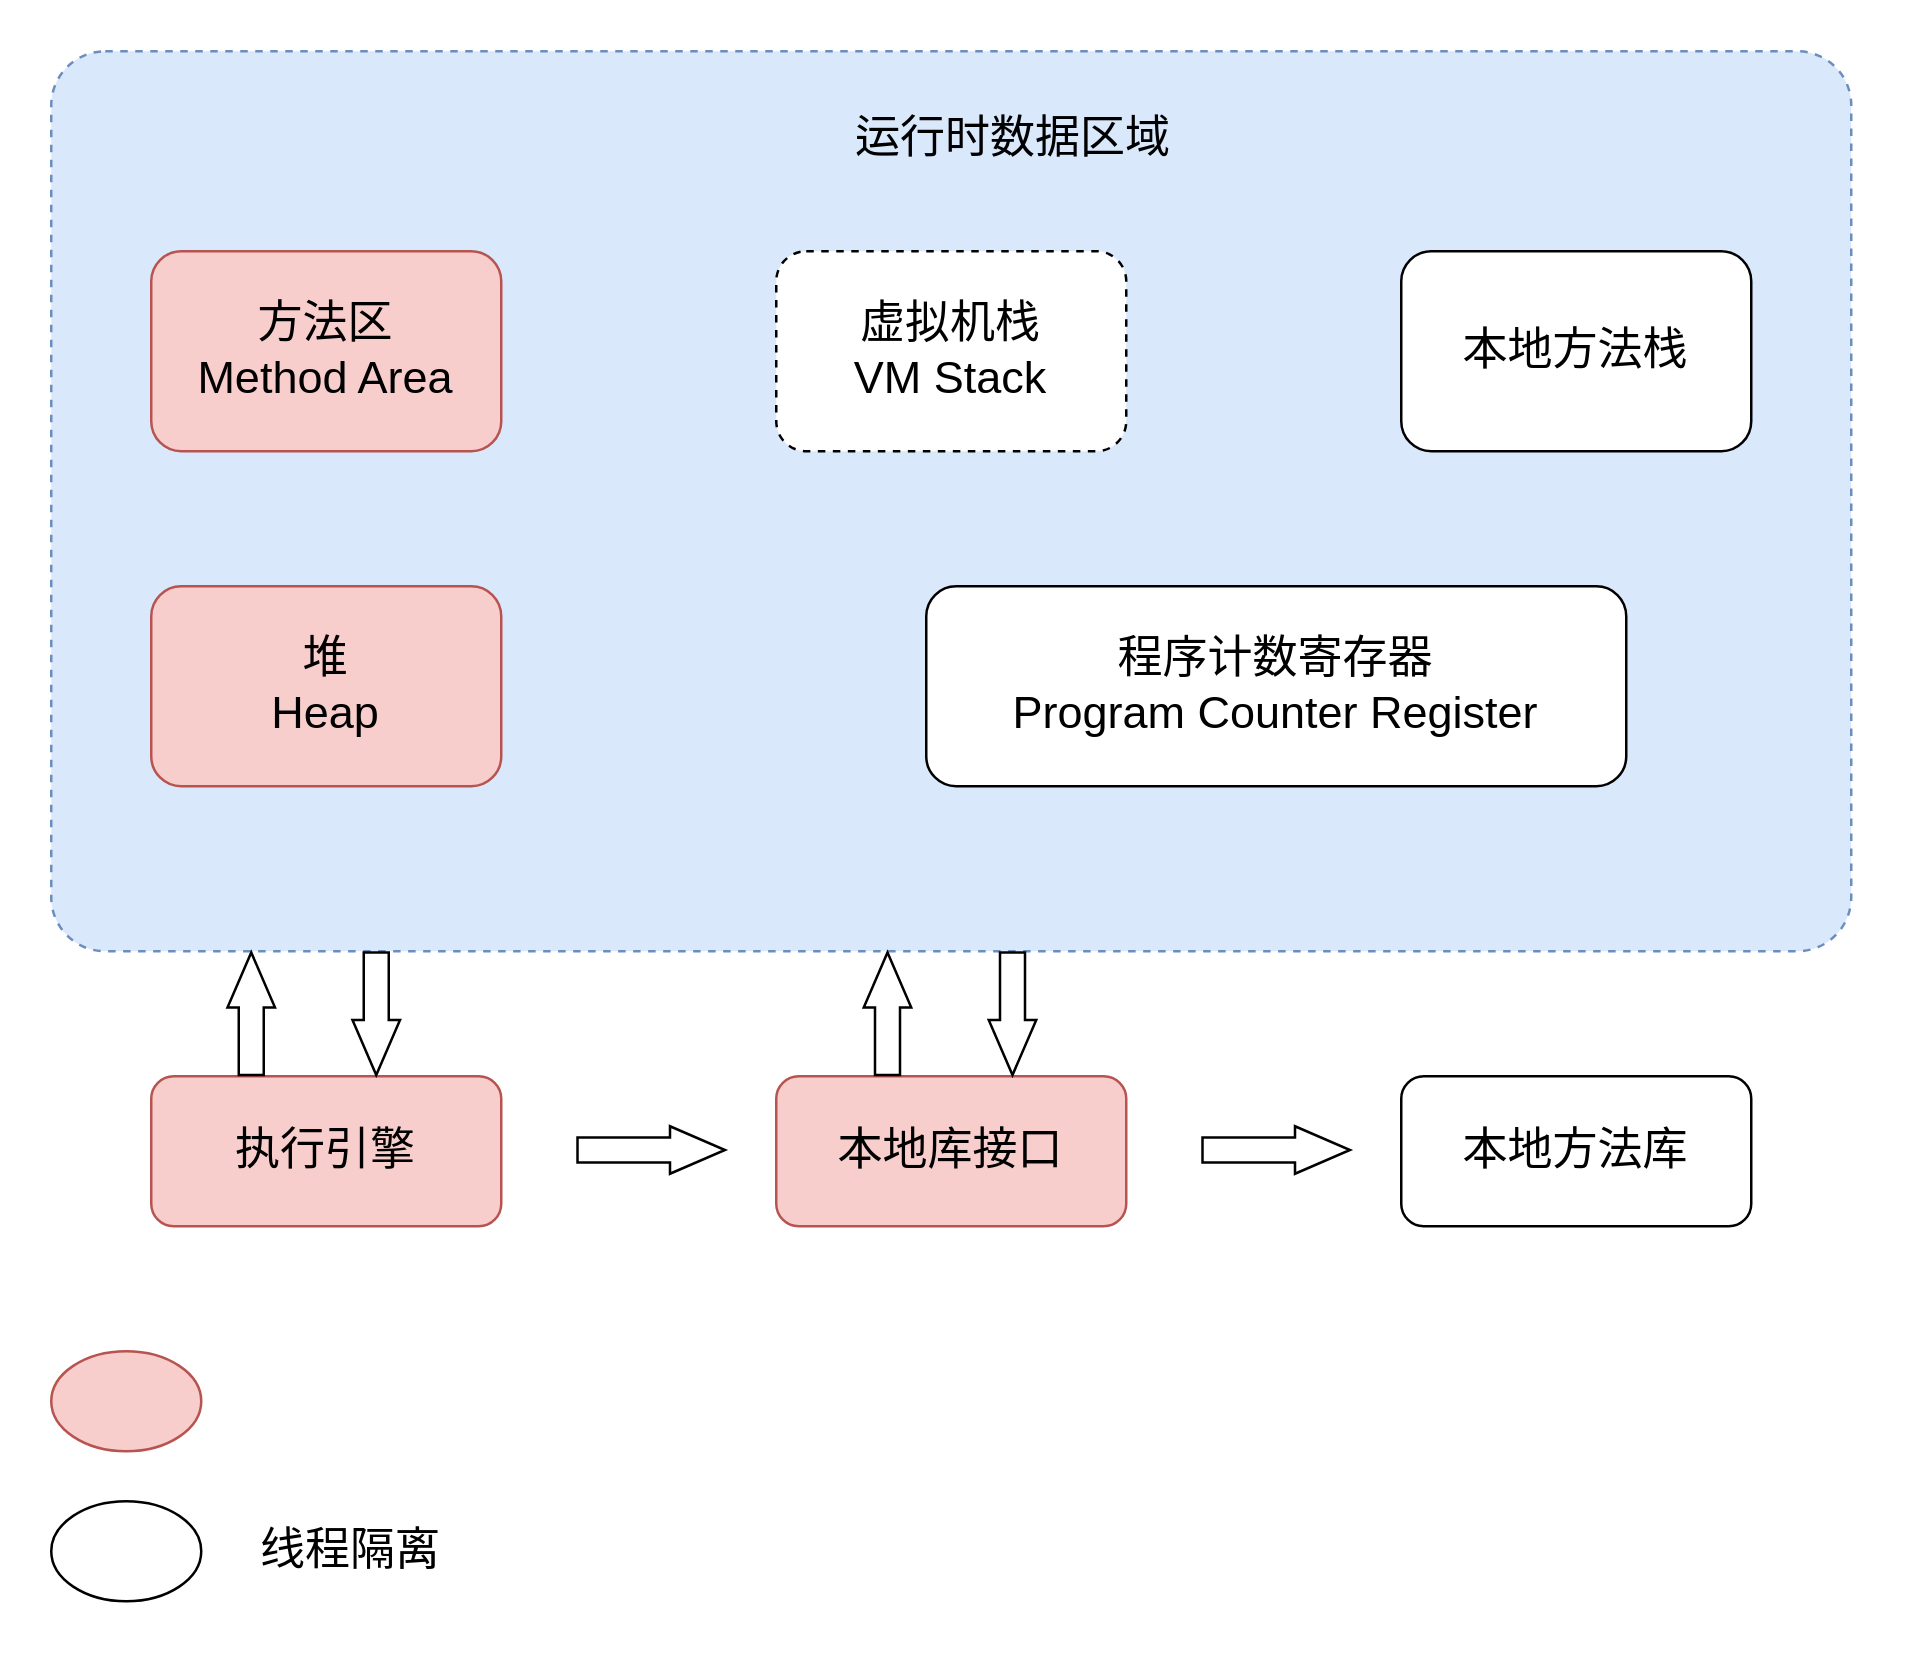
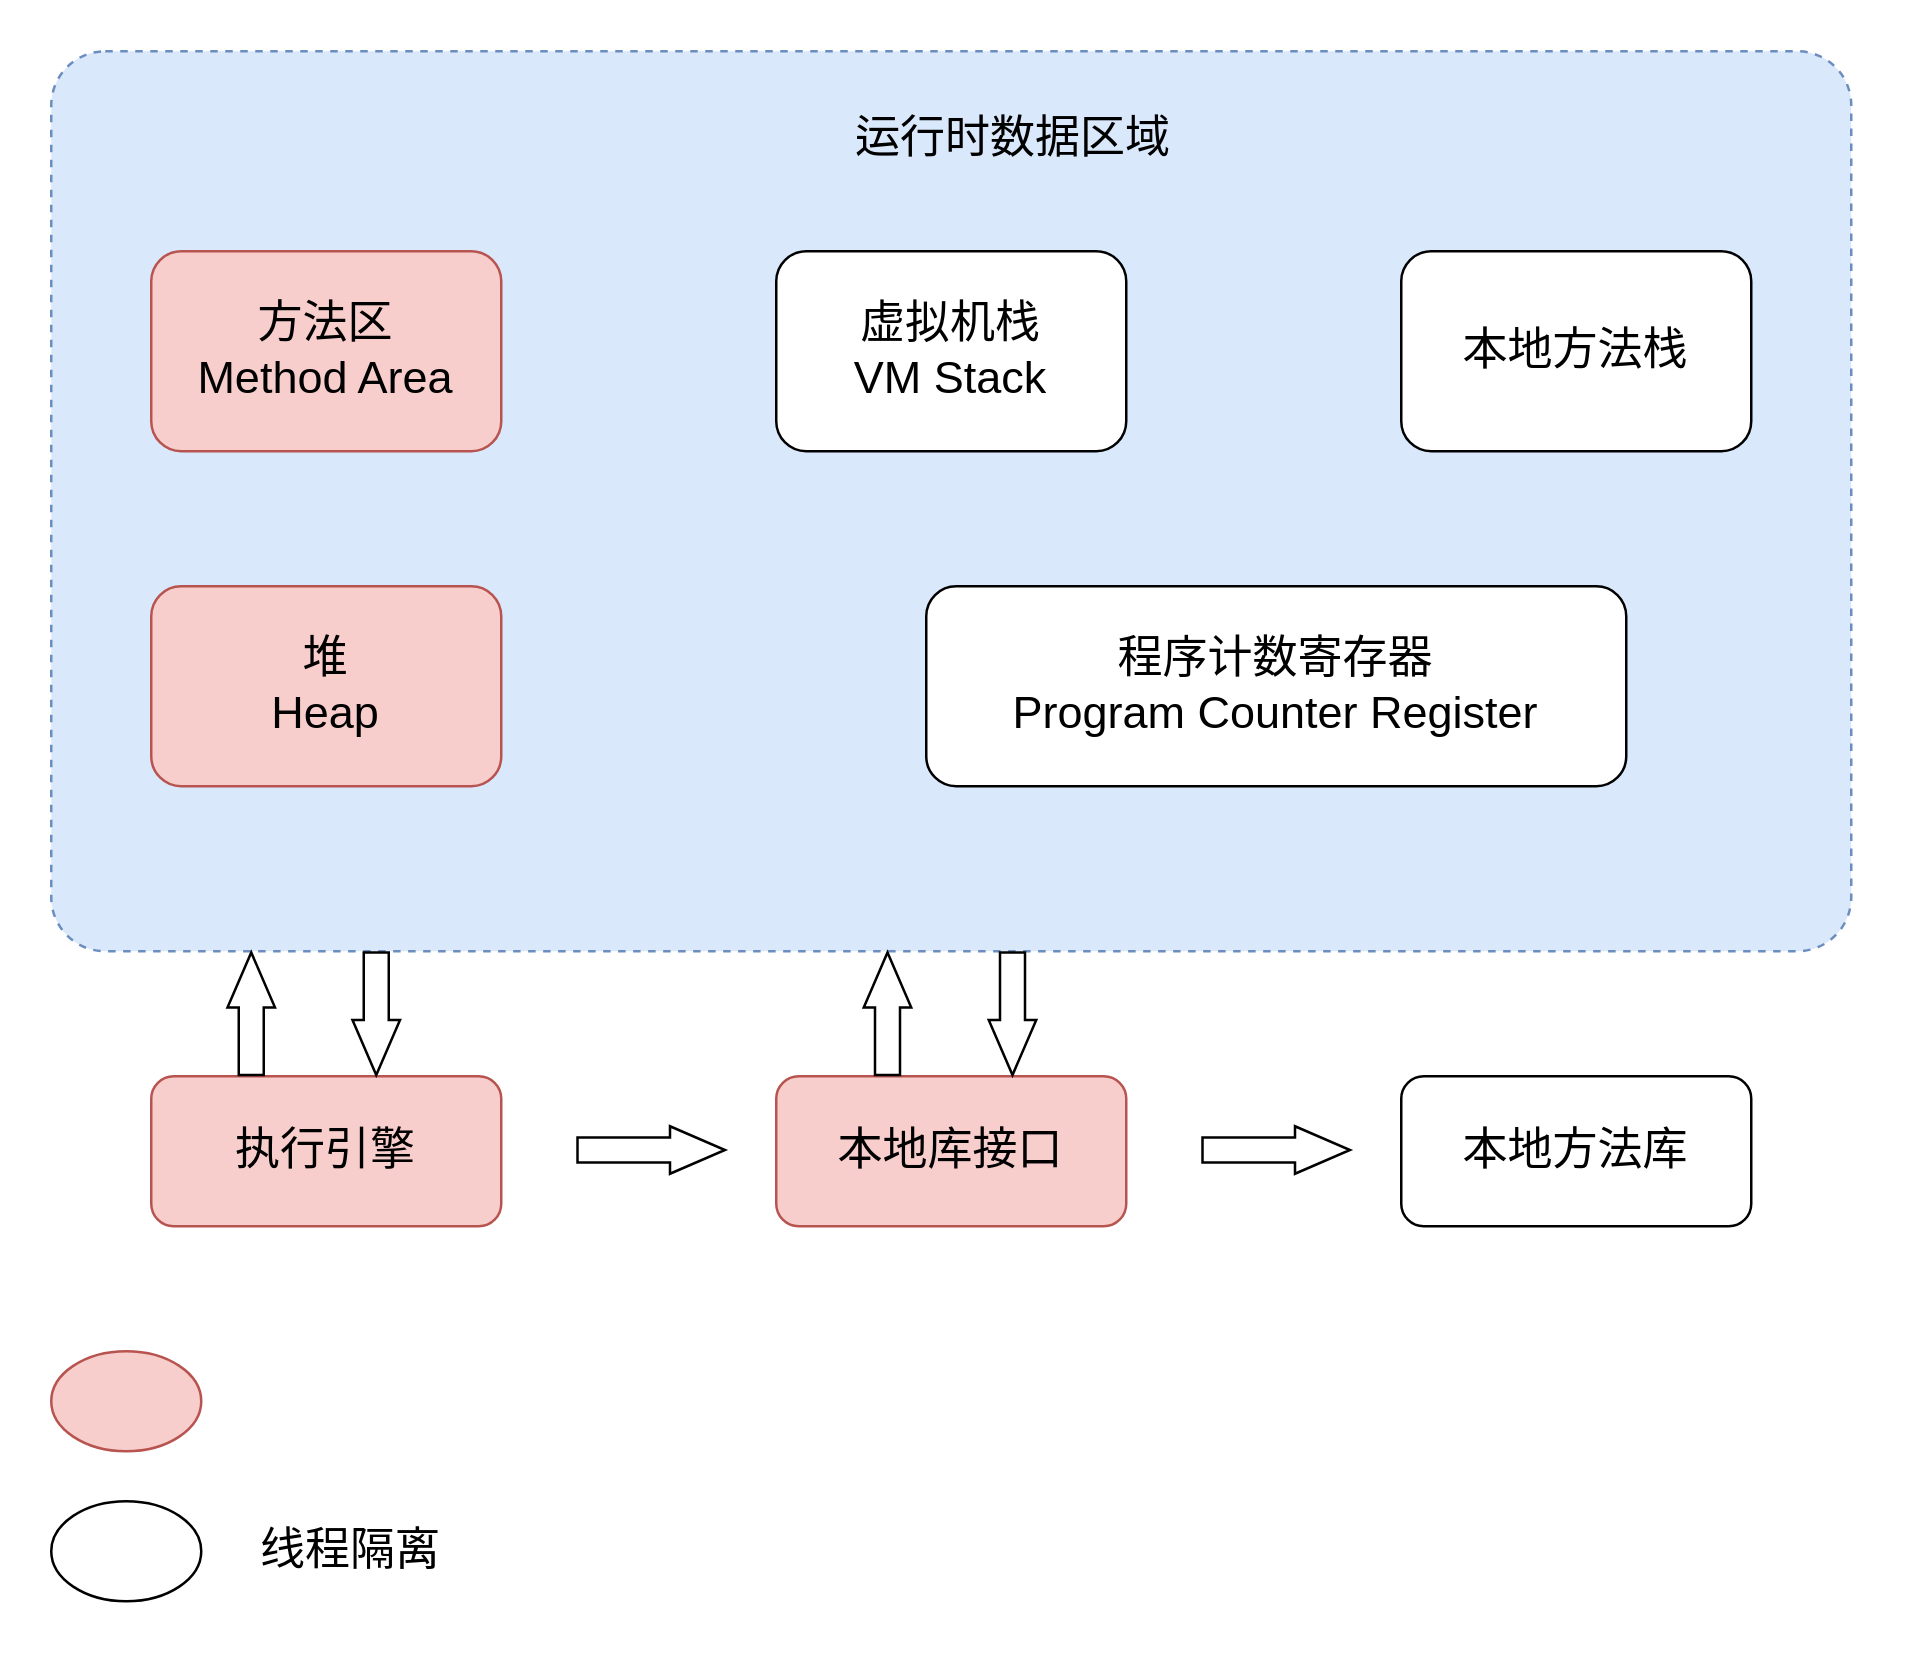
(951, 351) -> (951, 351)
